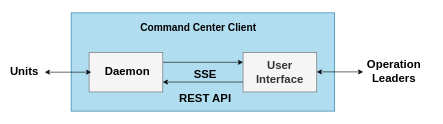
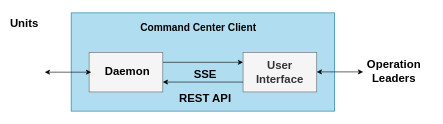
(24, 71) -> (24, 23)
